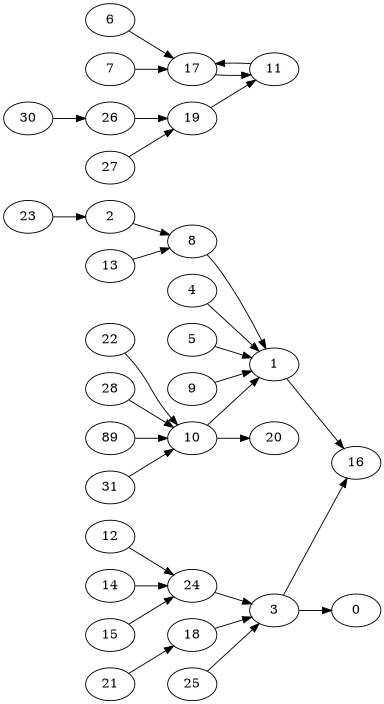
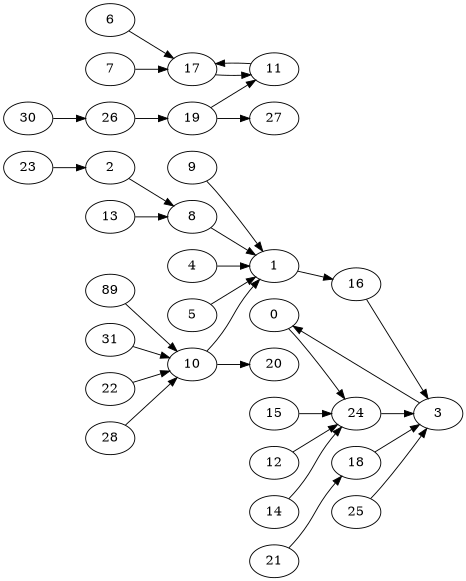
(147, 145) -> (229, 118)
none -> (315, 359)
(313, 541) -> (395, 345)
